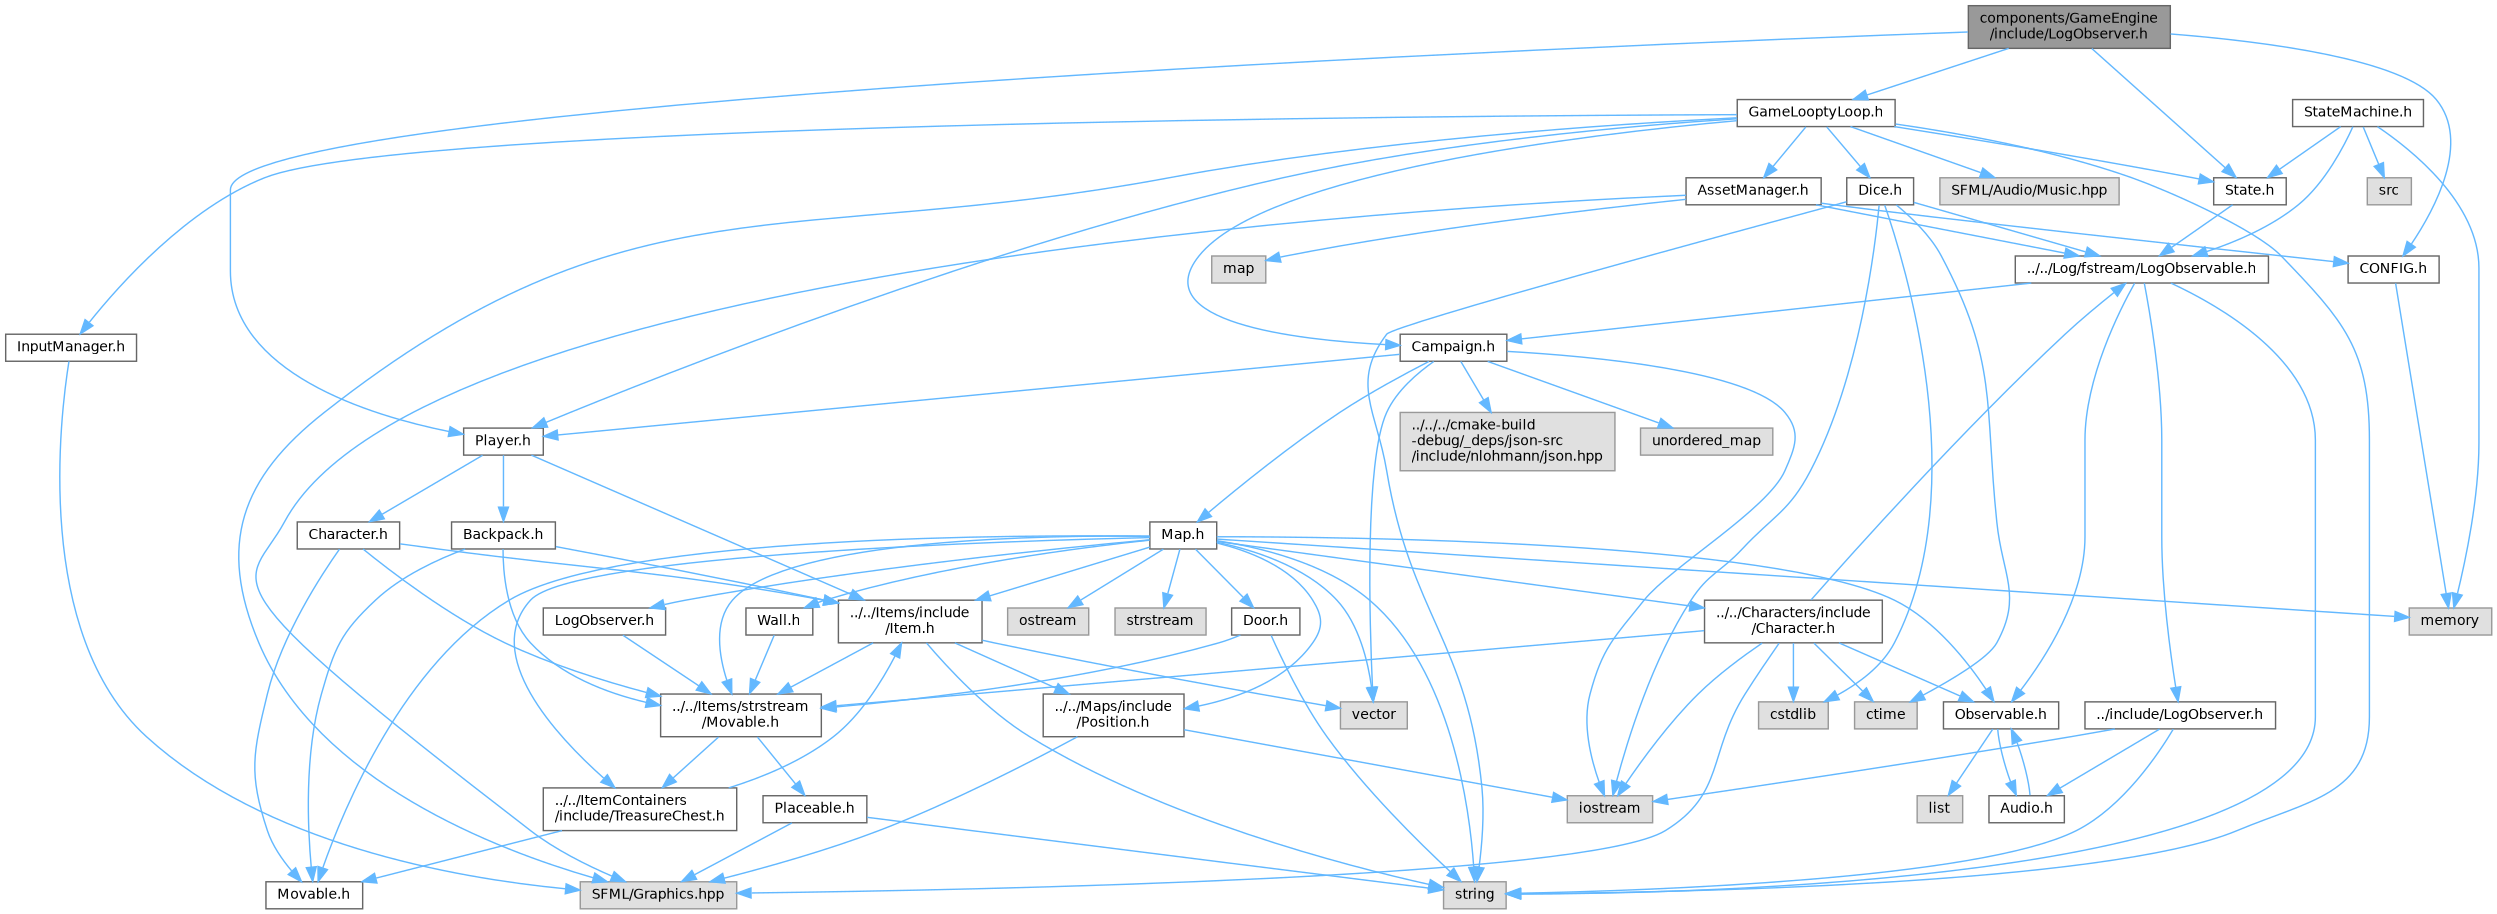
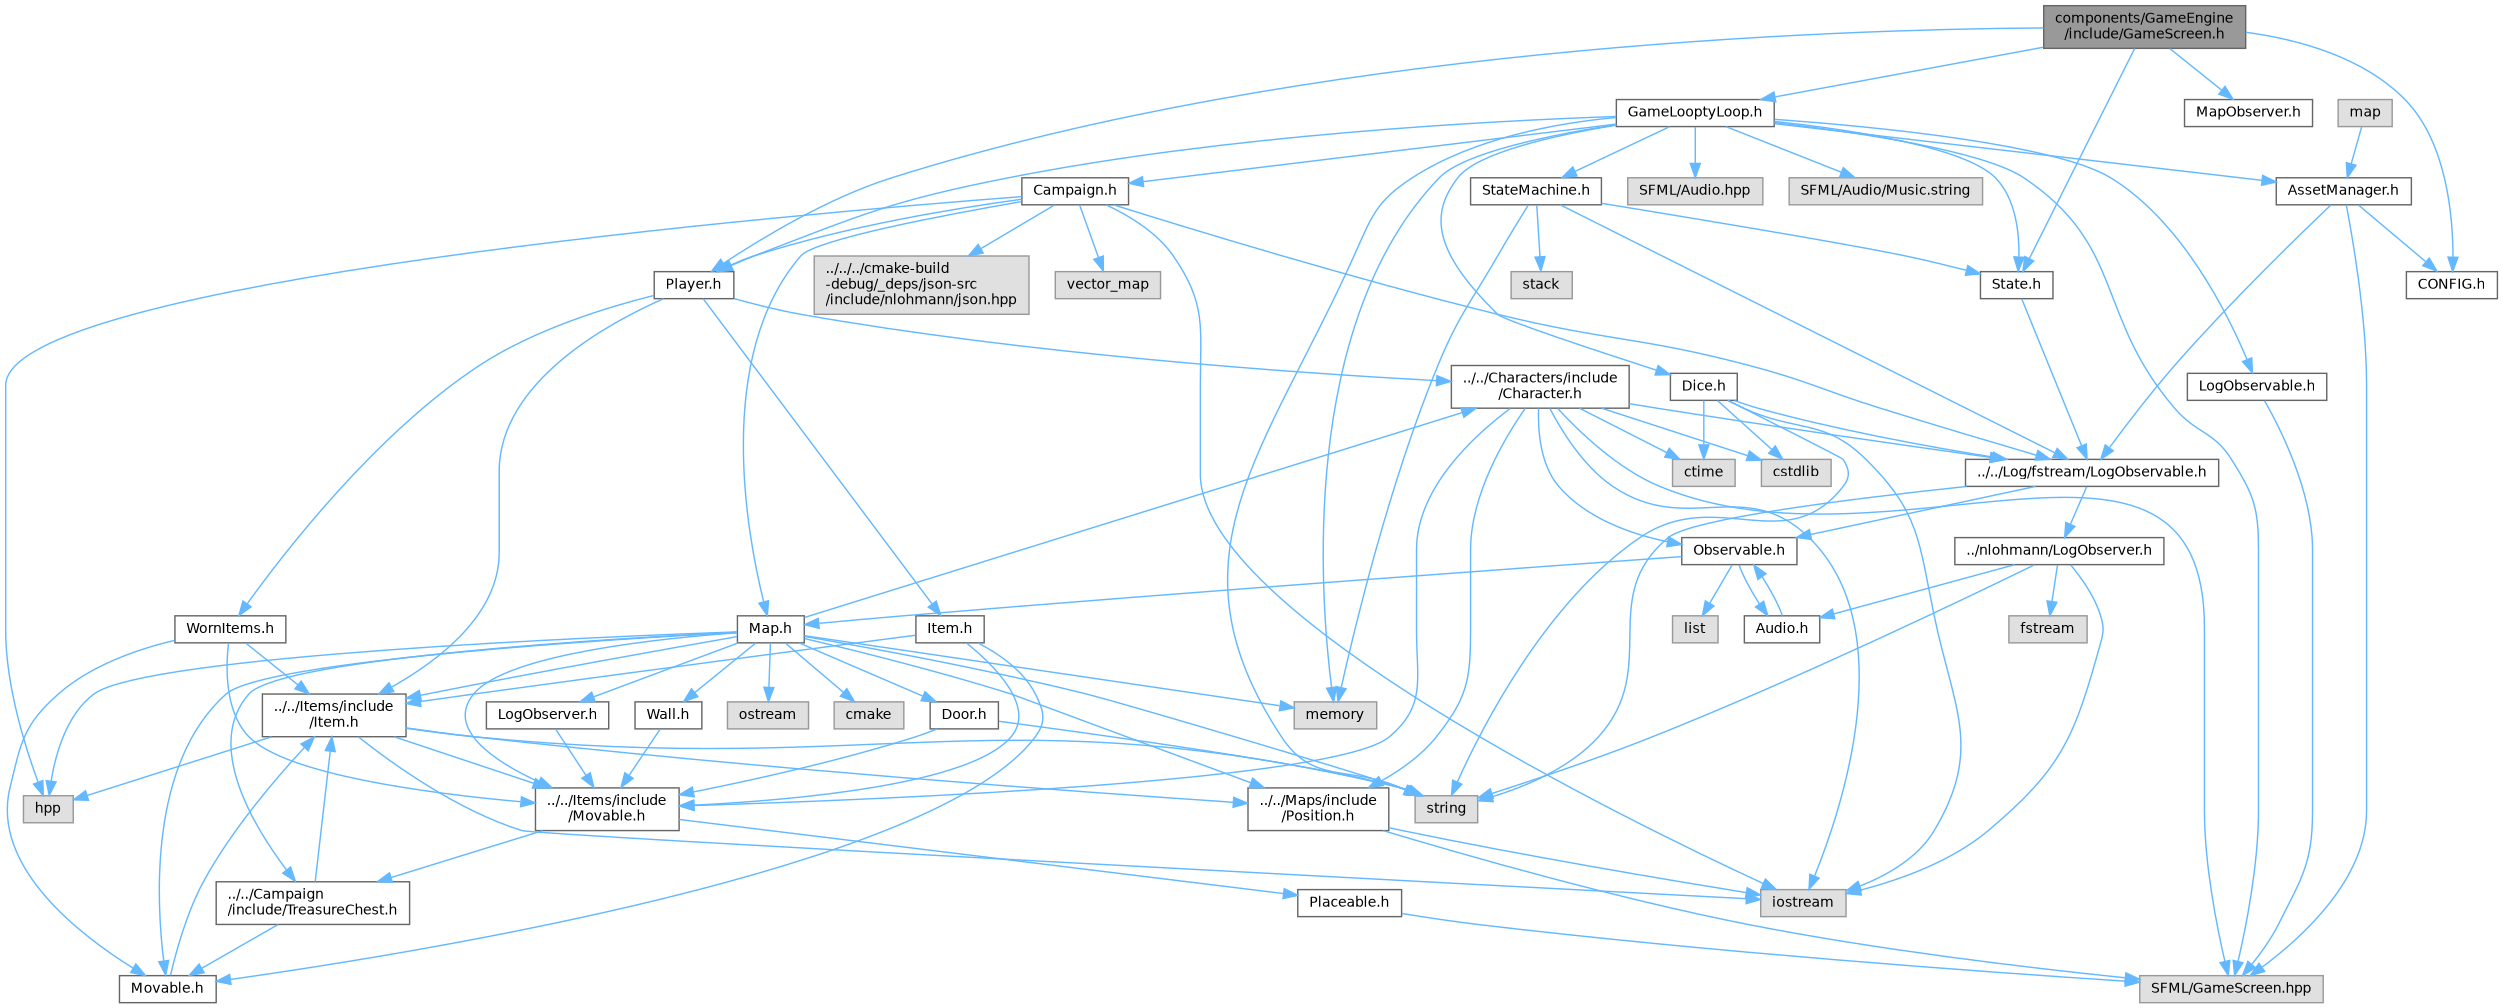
(2069, 27) -> (2145, 27)
none -> (2249, 113)
none -> (1622, 149)
none -> (1695, 191)
(2030, 191) -> (1886, 191)
(2389, 191) -> (1542, 285)
(1482, 224) -> (2356, 145)
(1776, 311) -> (1575, 331)
(71, 348) -> (2257, 387)
none -> (1084, 353)
(2421, 439) -> (1355, 329)
(1707, 442) -> (1108, 285)
(348, 535) -> (230, 629)
(503, 535) -> (950, 629)
(1623, 551) -> (1250, 588)
none -> (1471, 606)
(1161, 622) -> (869, 715)
none -> (2048, 629)
(741, 715) -> (607, 809)
(1374, 715) -> (48, 809)
(2180, 715) -> (2059, 551)
(640, 809) -> (313, 903)
none -> (221, 852)
(1148, 853) -> none
none -> (1145, 867)
(658, 895) -> (2231, 989)
